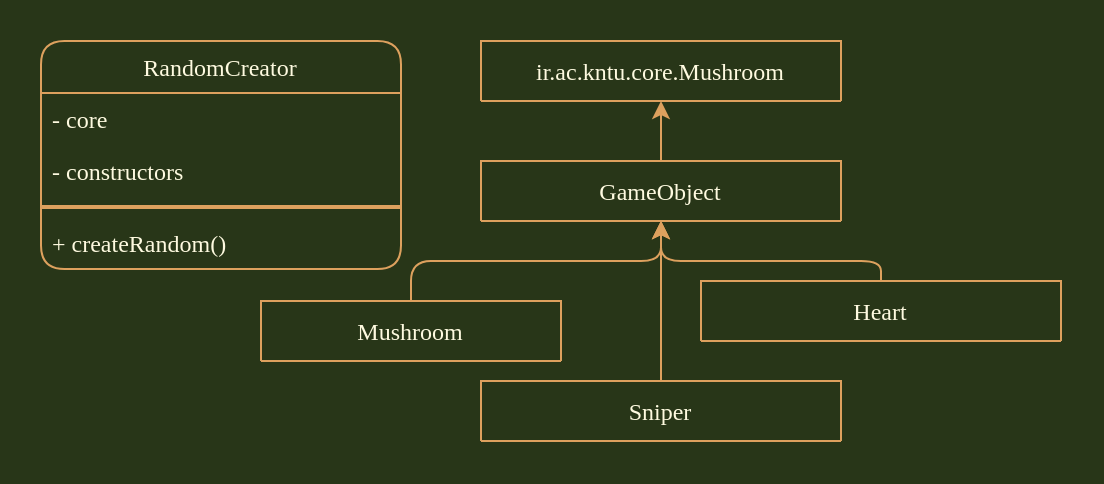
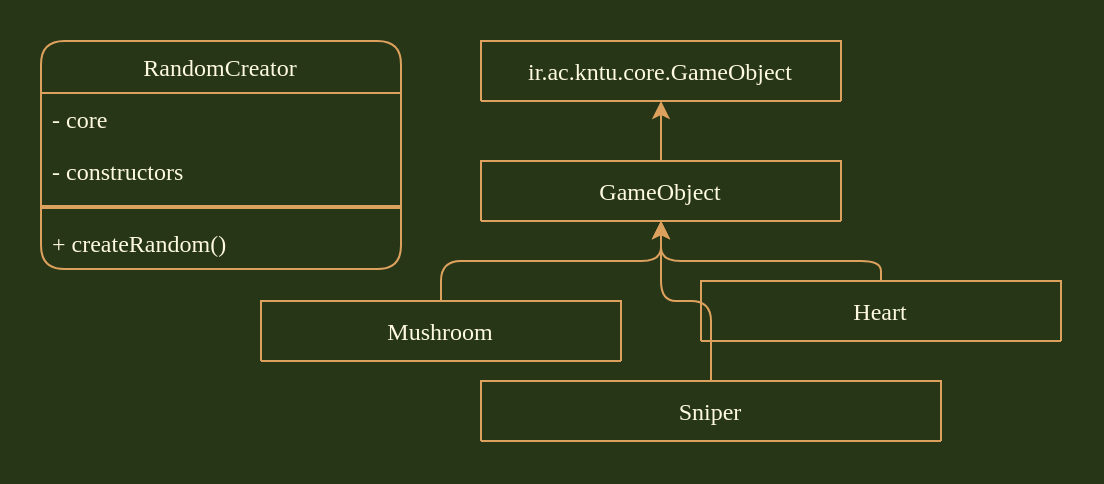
(660, 72) -> (660, 72)
(411, 331) -> (441, 331)
(661, 411) -> (711, 411)
